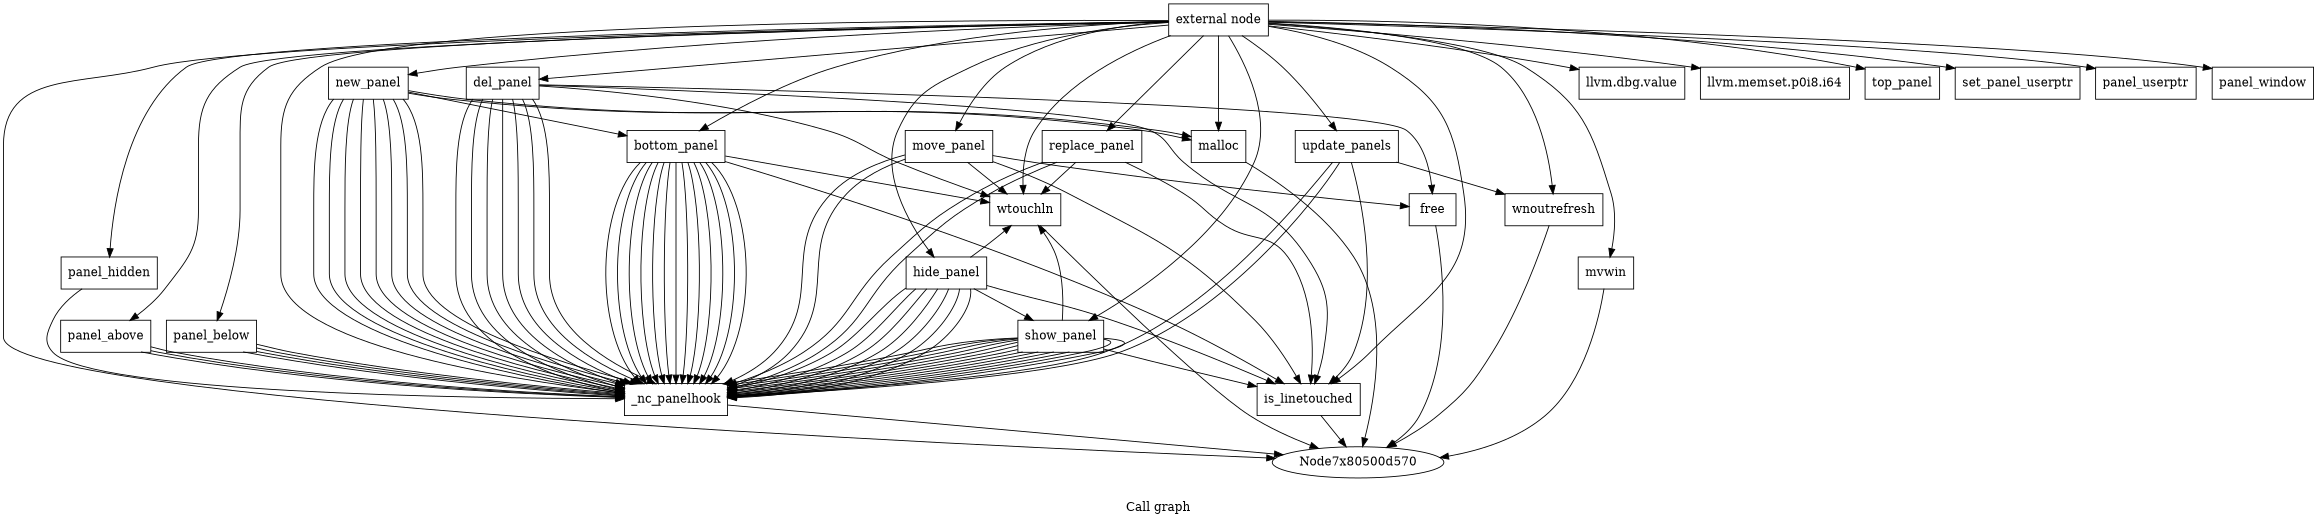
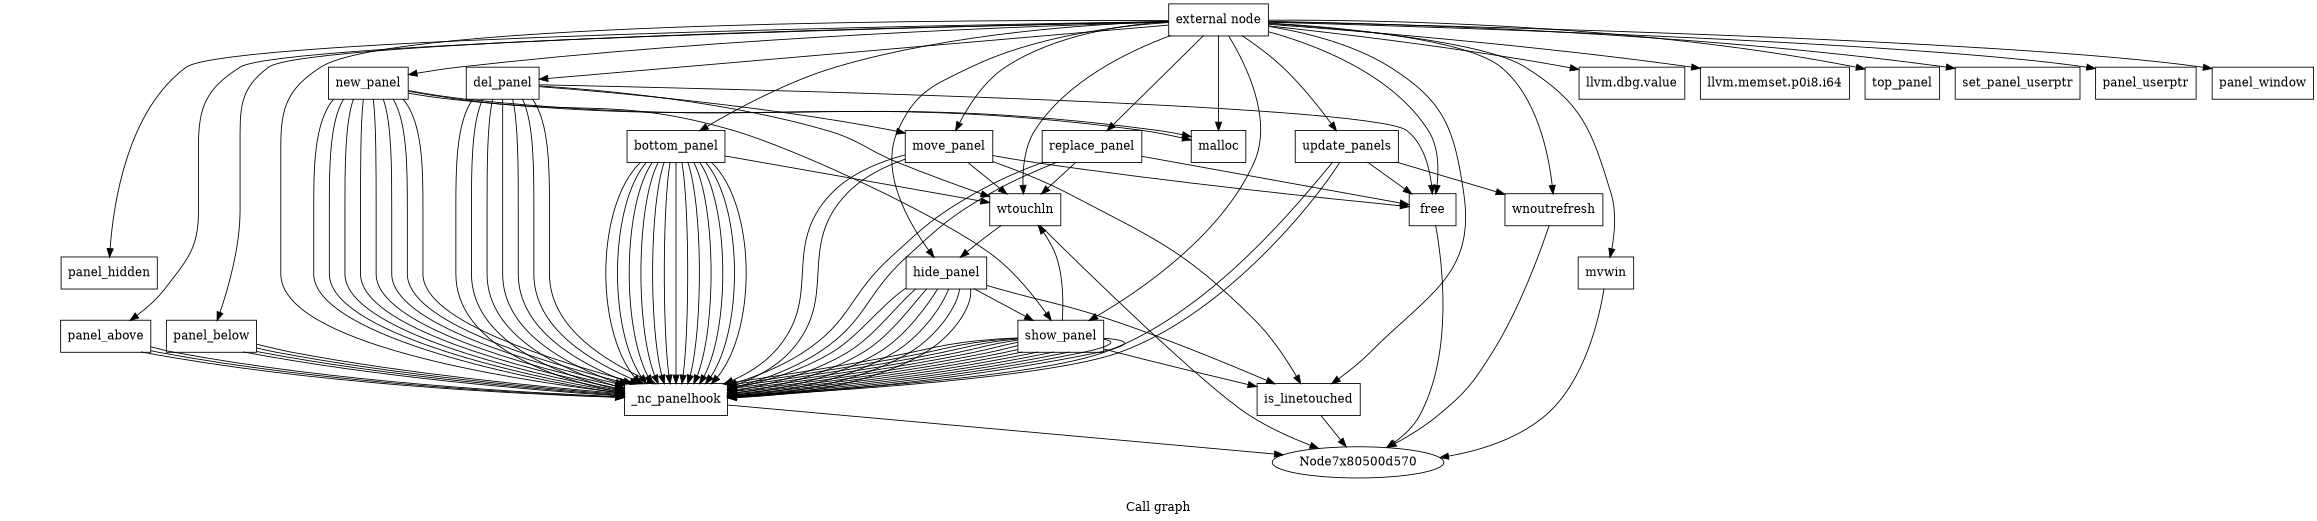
(1009, 110) -> (719, 104)
(508, 112) -> (752, 137)
(1253, 236) -> (1271, 180)
(989, 243) -> (984, 238)
(1007, 256) -> none
(1359, 268) -> none
(1367, 268) -> (1386, 175)
(3, 276) -> (1381, 83)
(293, 391) -> none
